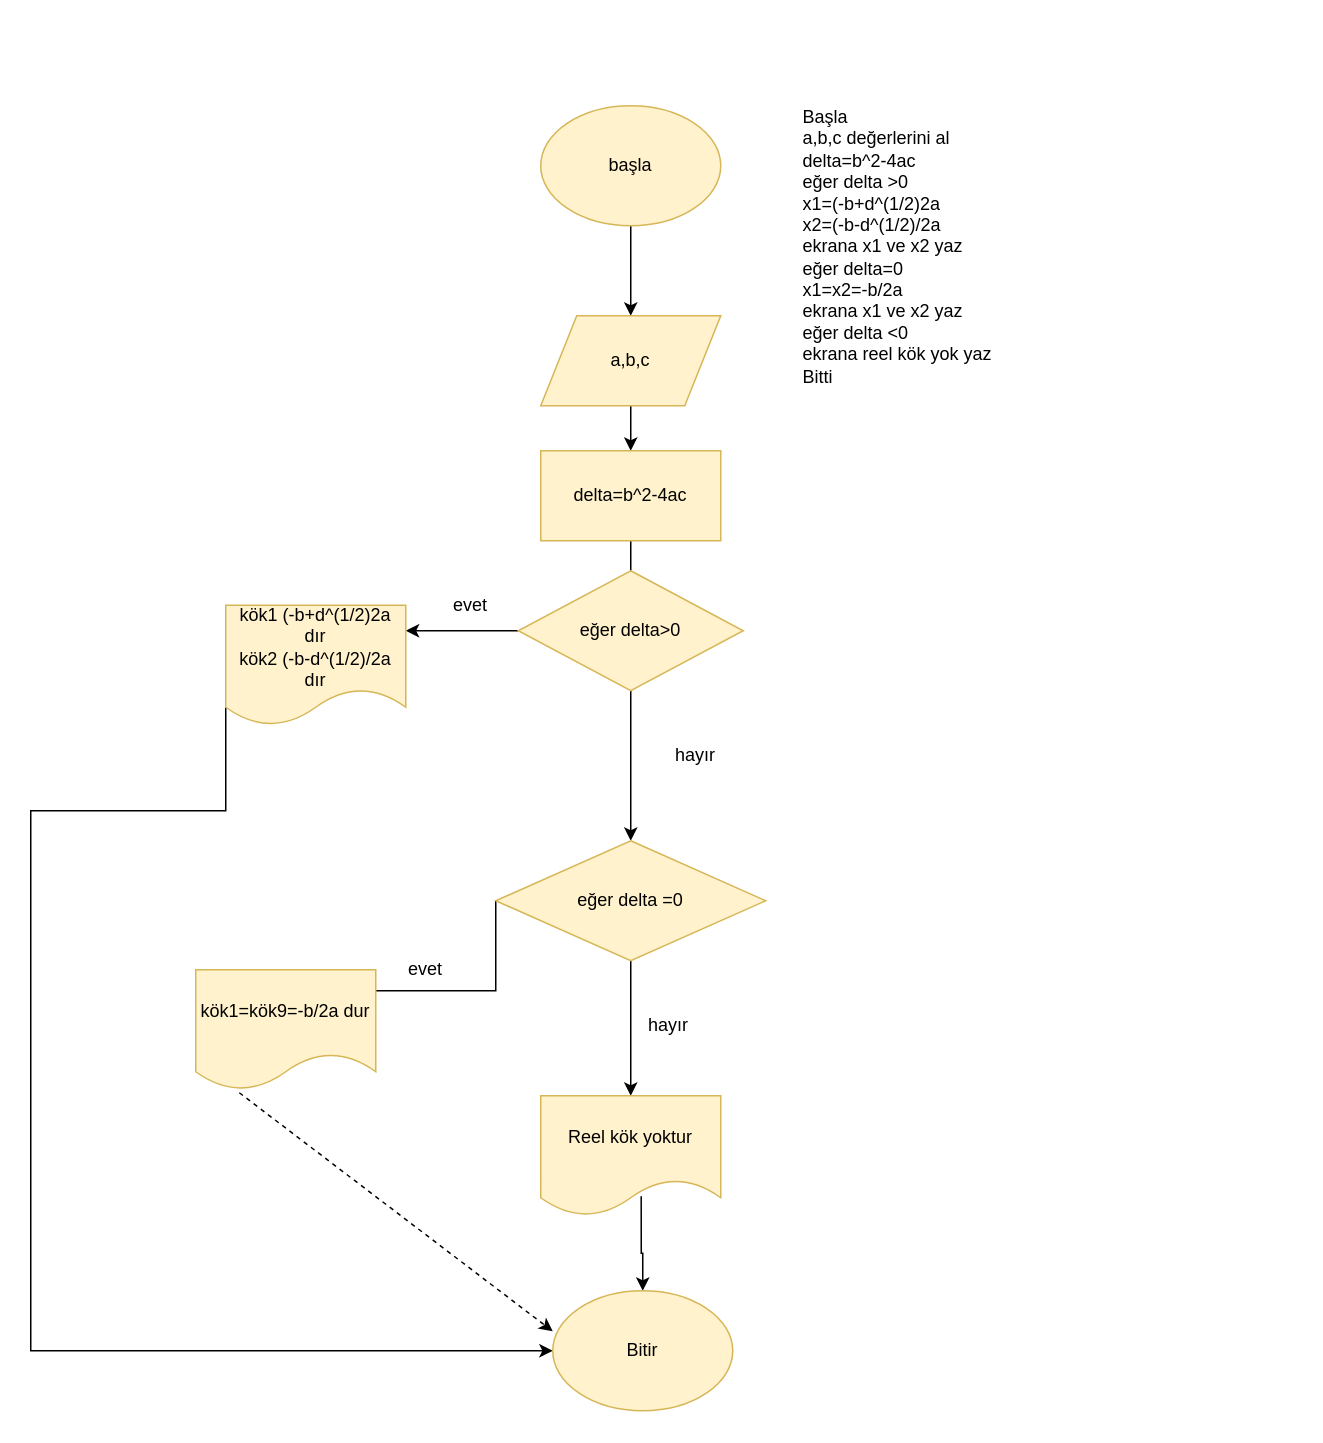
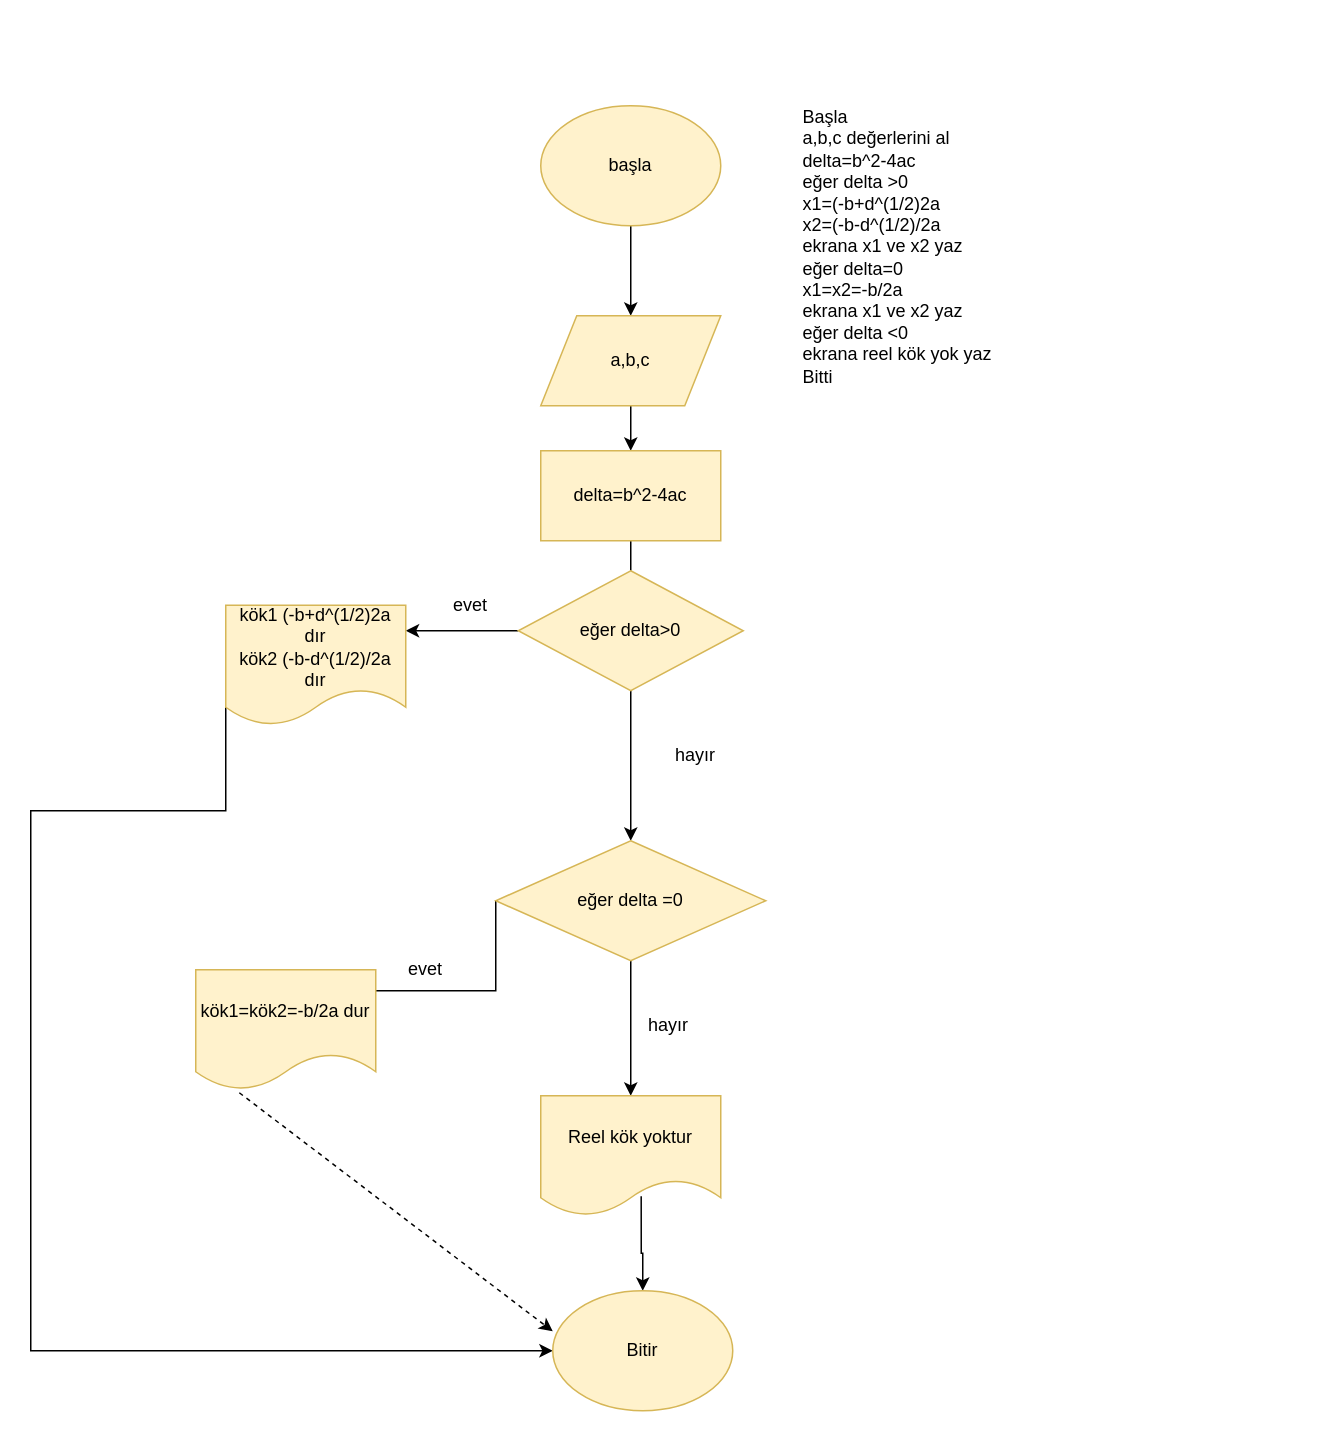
(286, 1012) -> (286, 1012)
